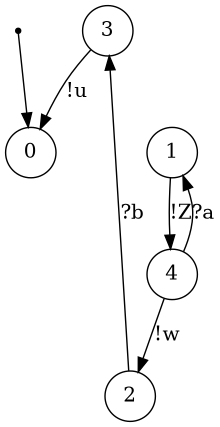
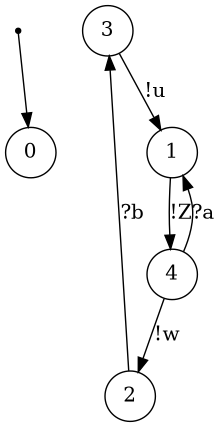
(66, 81) -> (137, 85)
